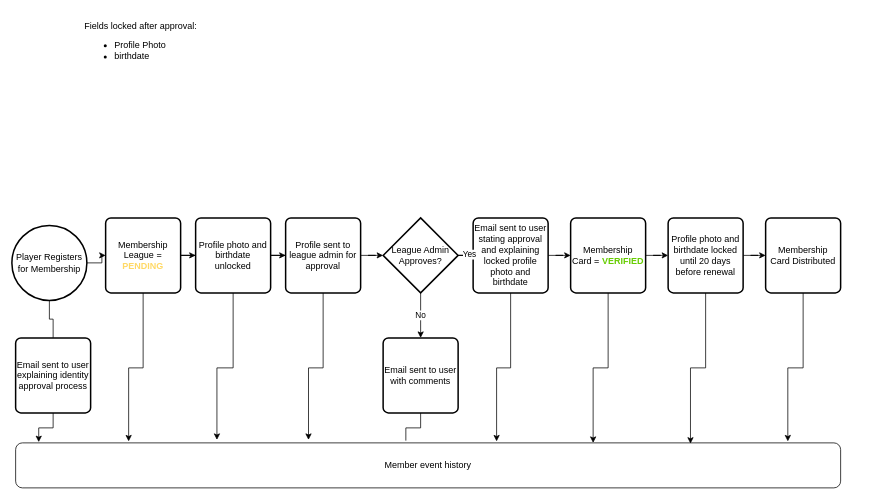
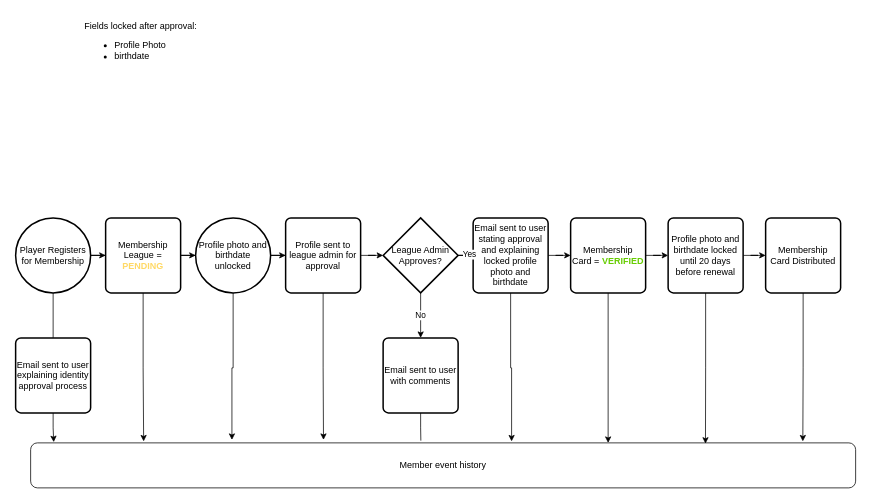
(233, 255) -> (233, 255)
(49, 263) -> (53, 255)
(428, 465) -> (443, 465)
